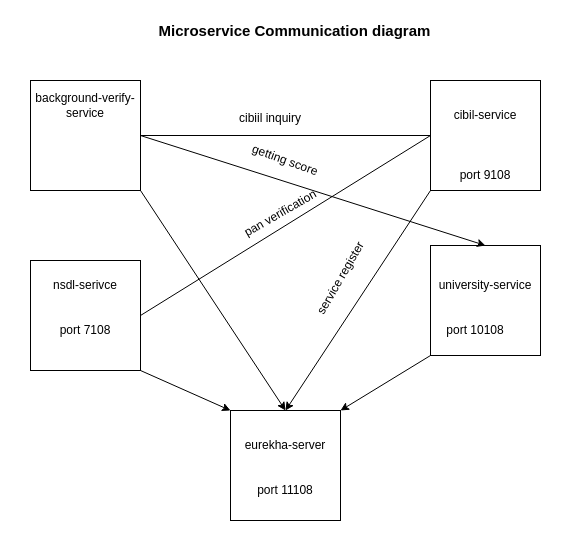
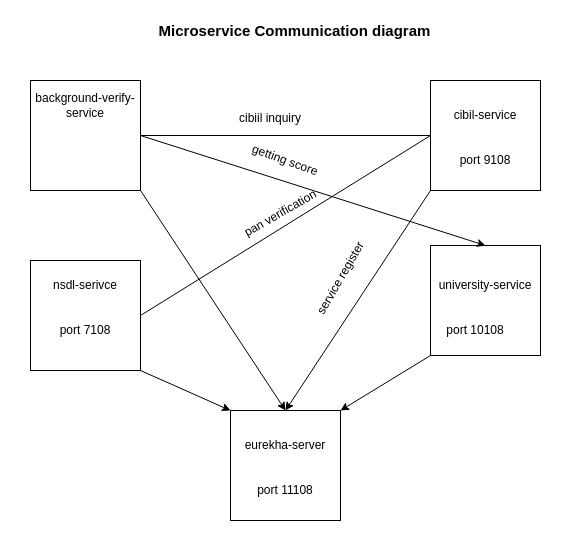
(486, 176) -> (486, 161)
